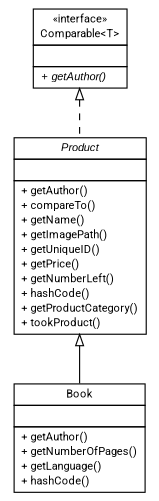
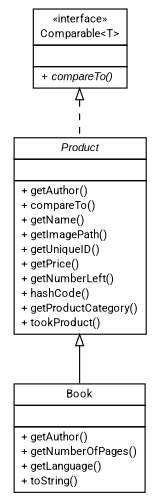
(74, 77) -> (77, 77)
(56, 481) -> (50, 481)
